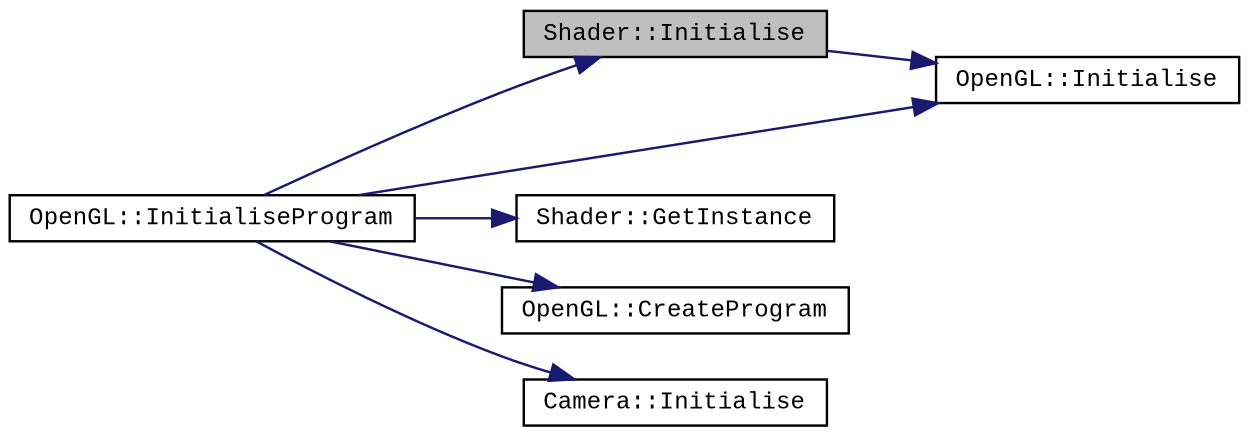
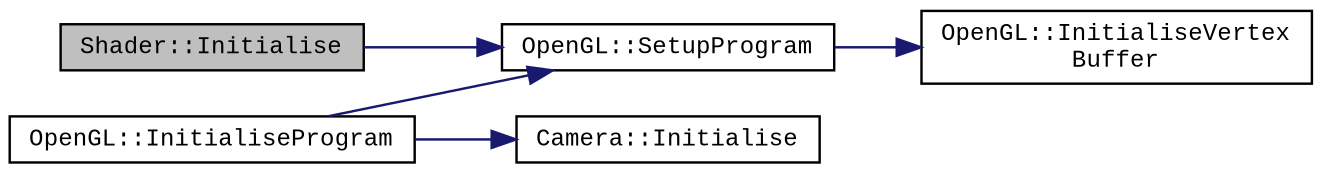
none -> (1117, 47)
(1088, 80) -> (668, 47)
(419, 126) -> none
(675, 218) -> none
(675, 310) -> none
